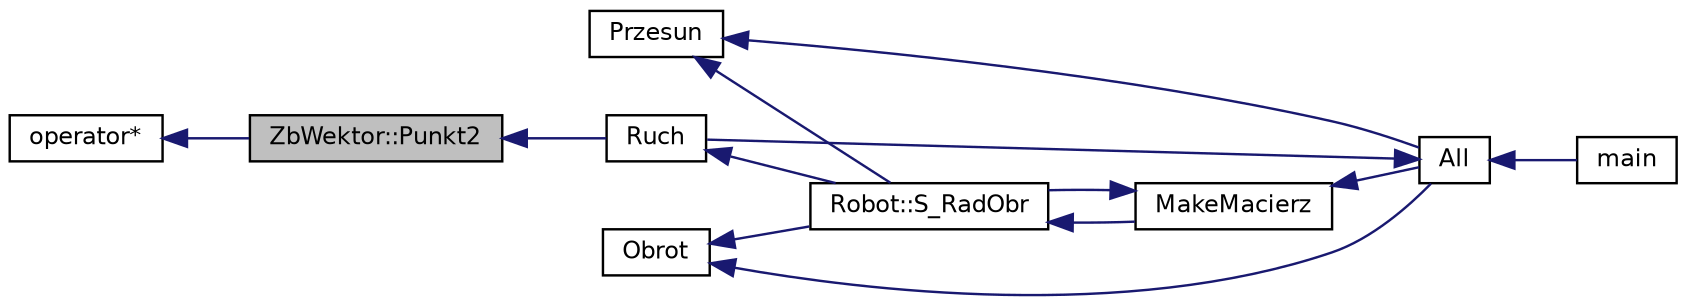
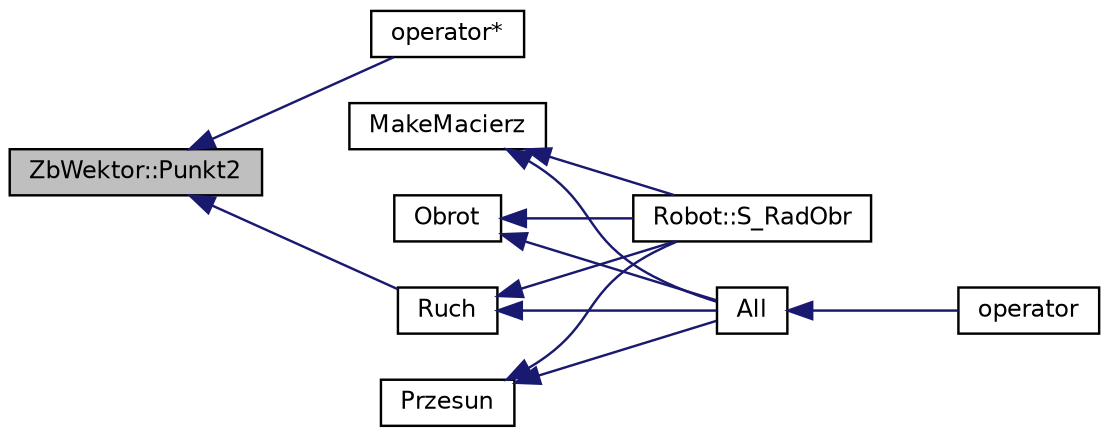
(218, 138) -> (303, 98)
(1051, 149) -> (619, 311)
(1627, 160) -> (1029, 311)
(1104, 222) -> none
